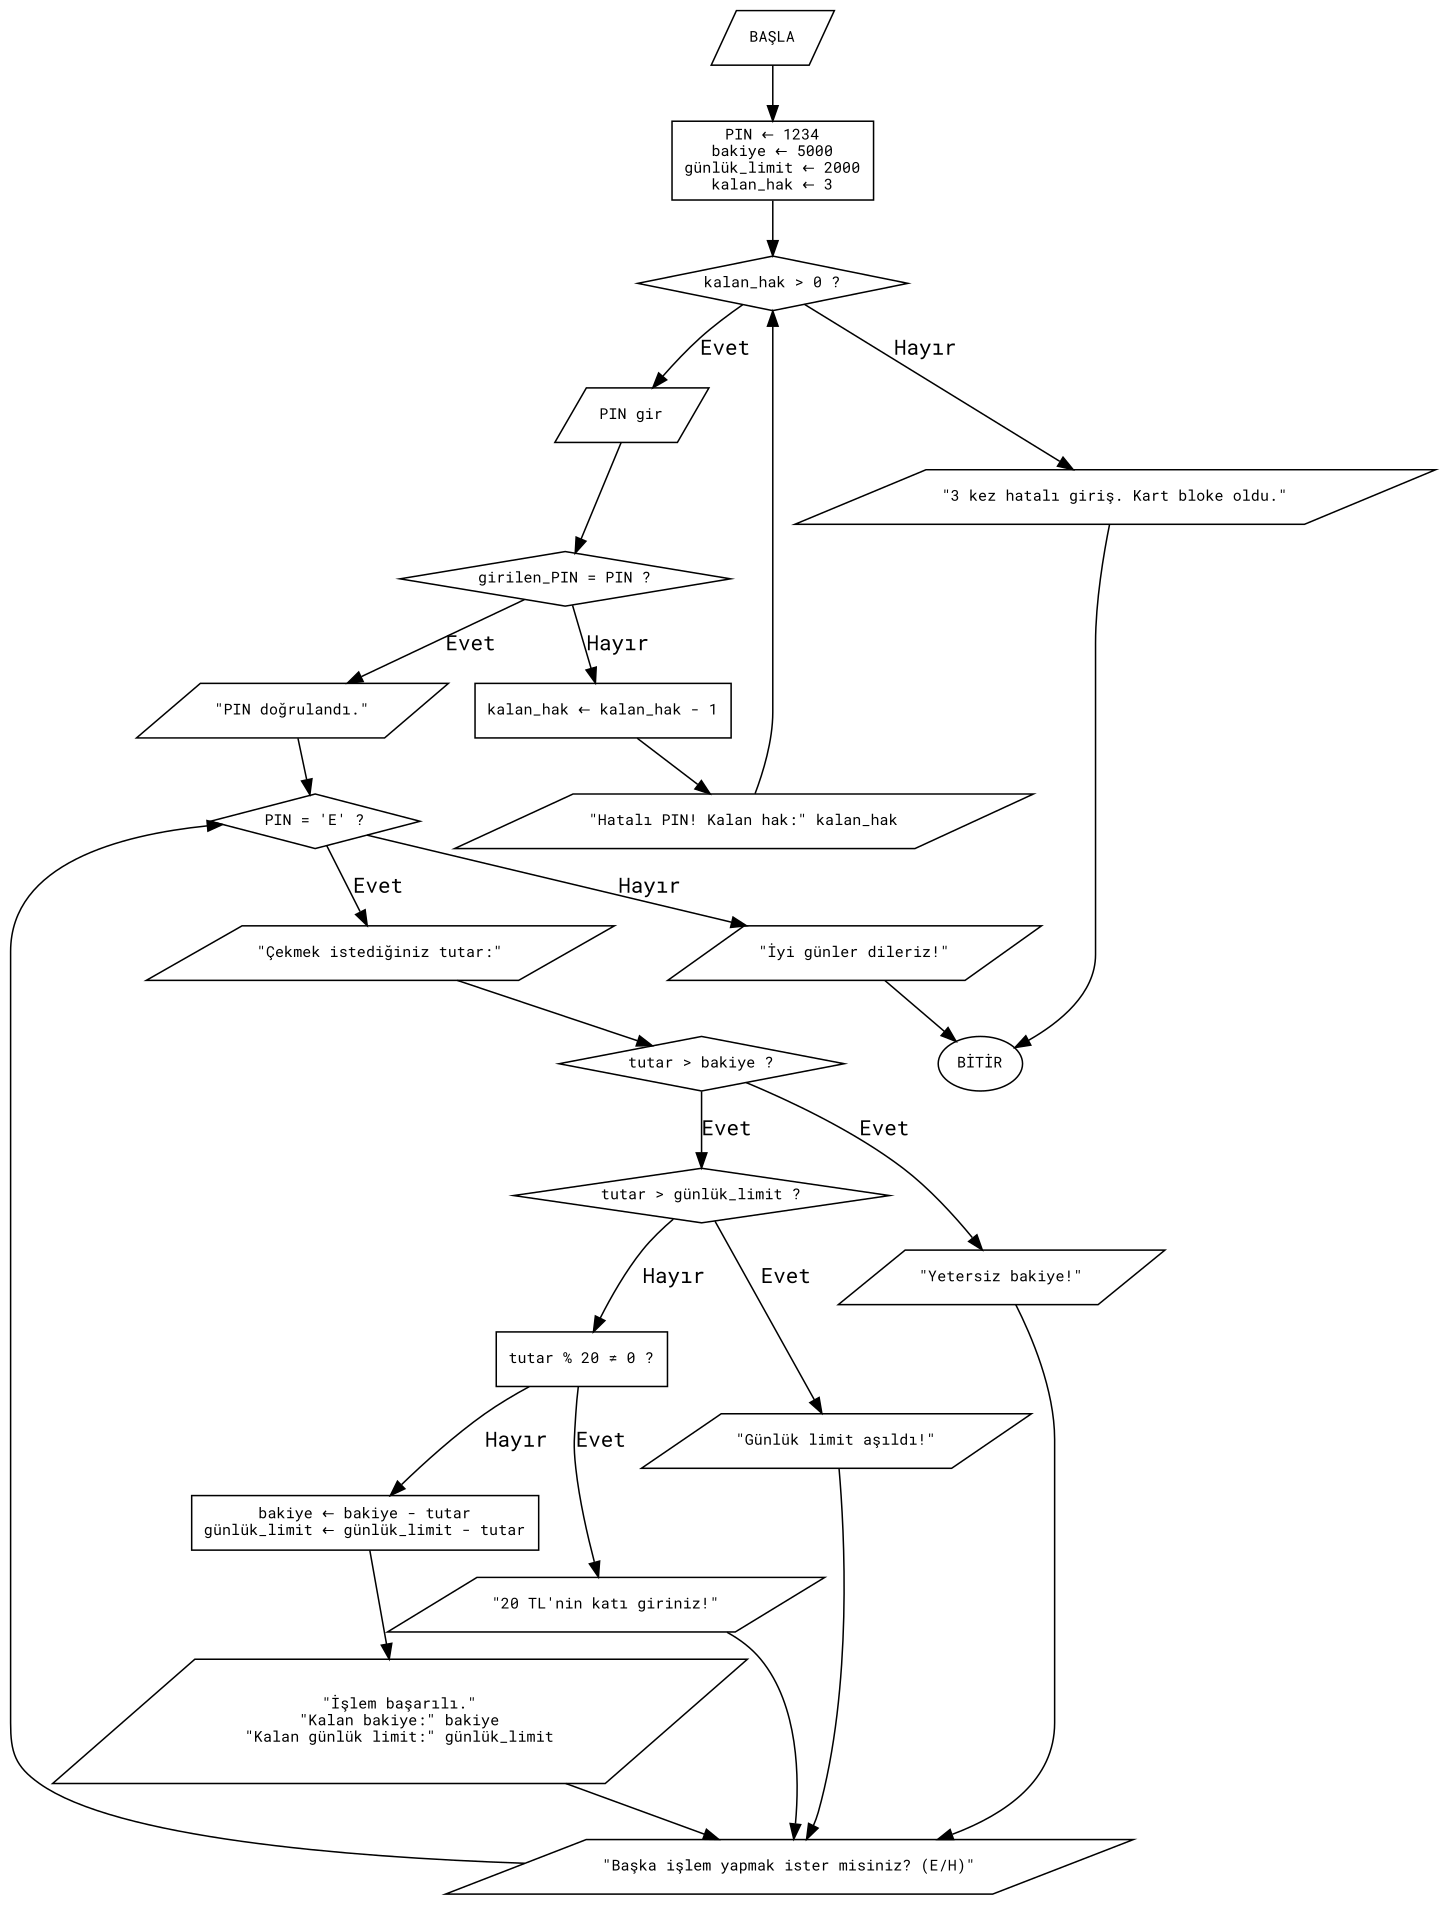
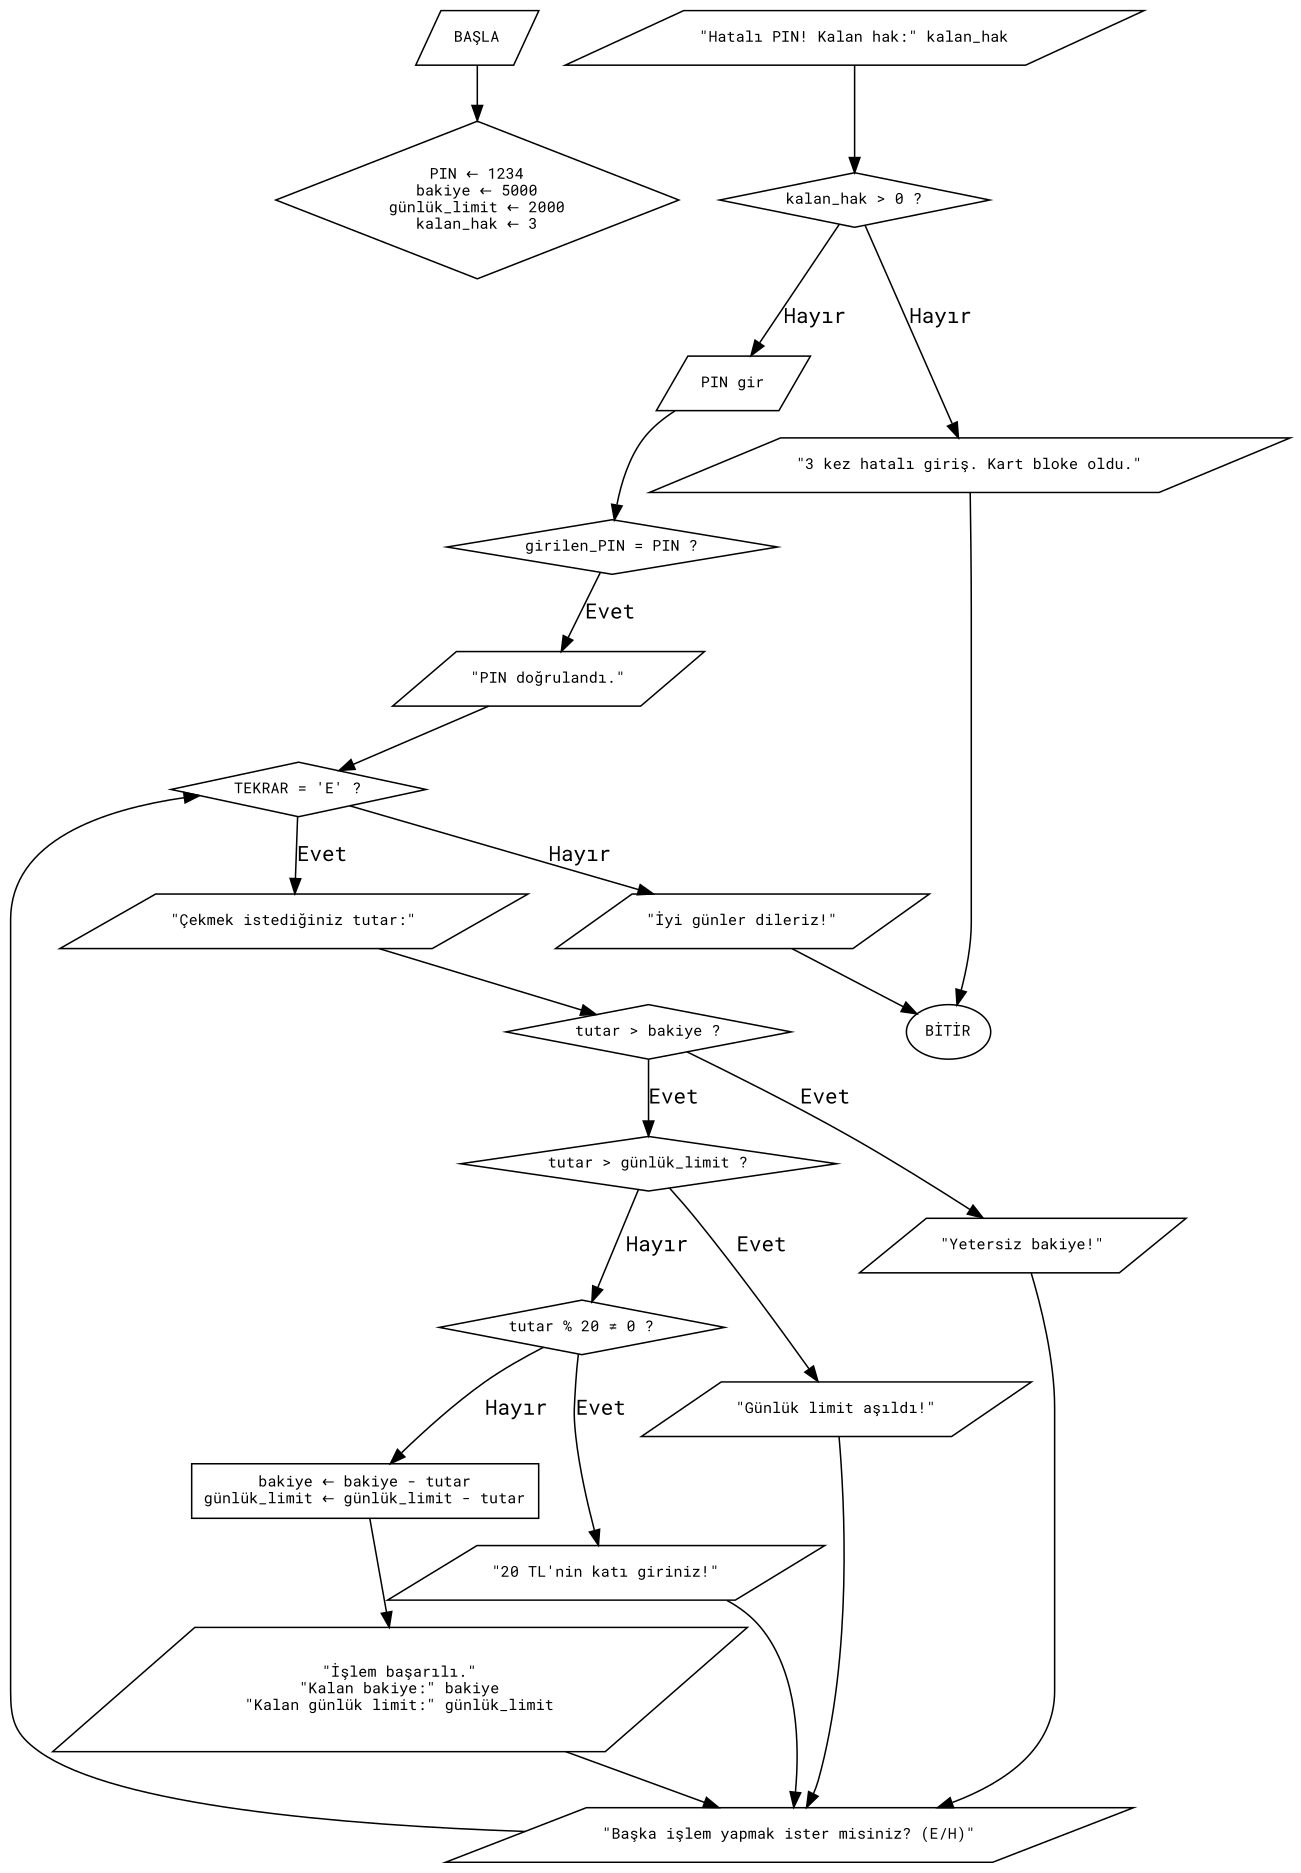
(773, 161) -> (477, 200)
(773, 221) -> none
(726, 349) -> (815, 317)
(603, 711) -> none
(315, 821) -> (299, 789)
(582, 1359) -> (582, 1327)
